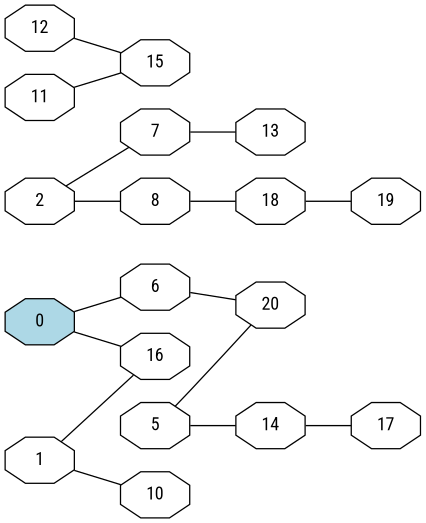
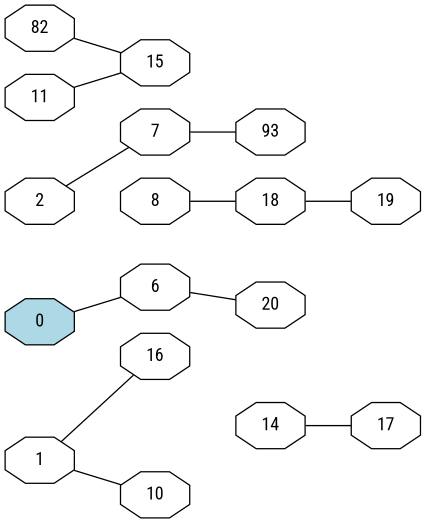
(40, 28) -> (40, 28)
(270, 132) -> (270, 132)
(98, 201) -> none
(98, 339) -> none
(155, 426) -> none
